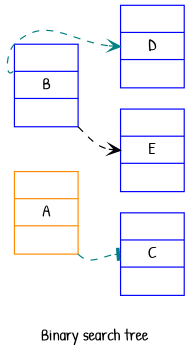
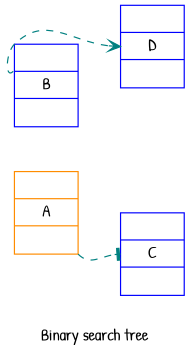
(152, 150) -> none
